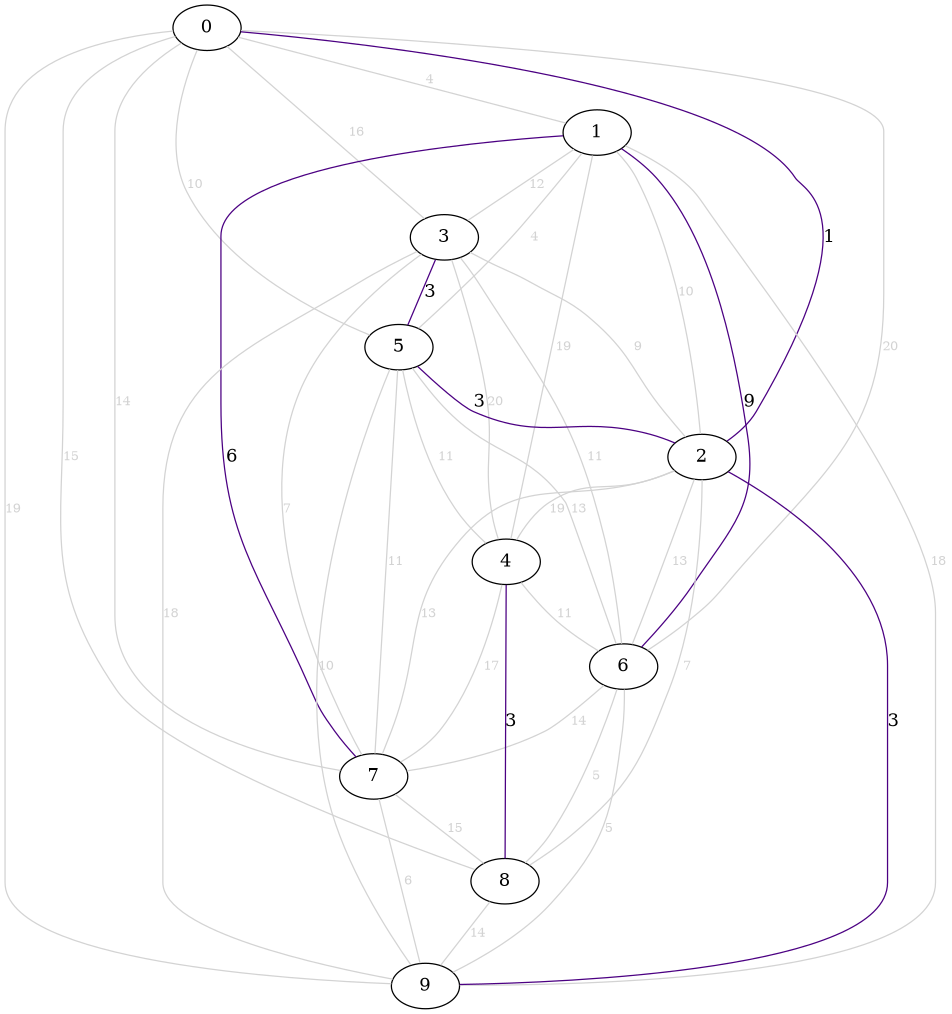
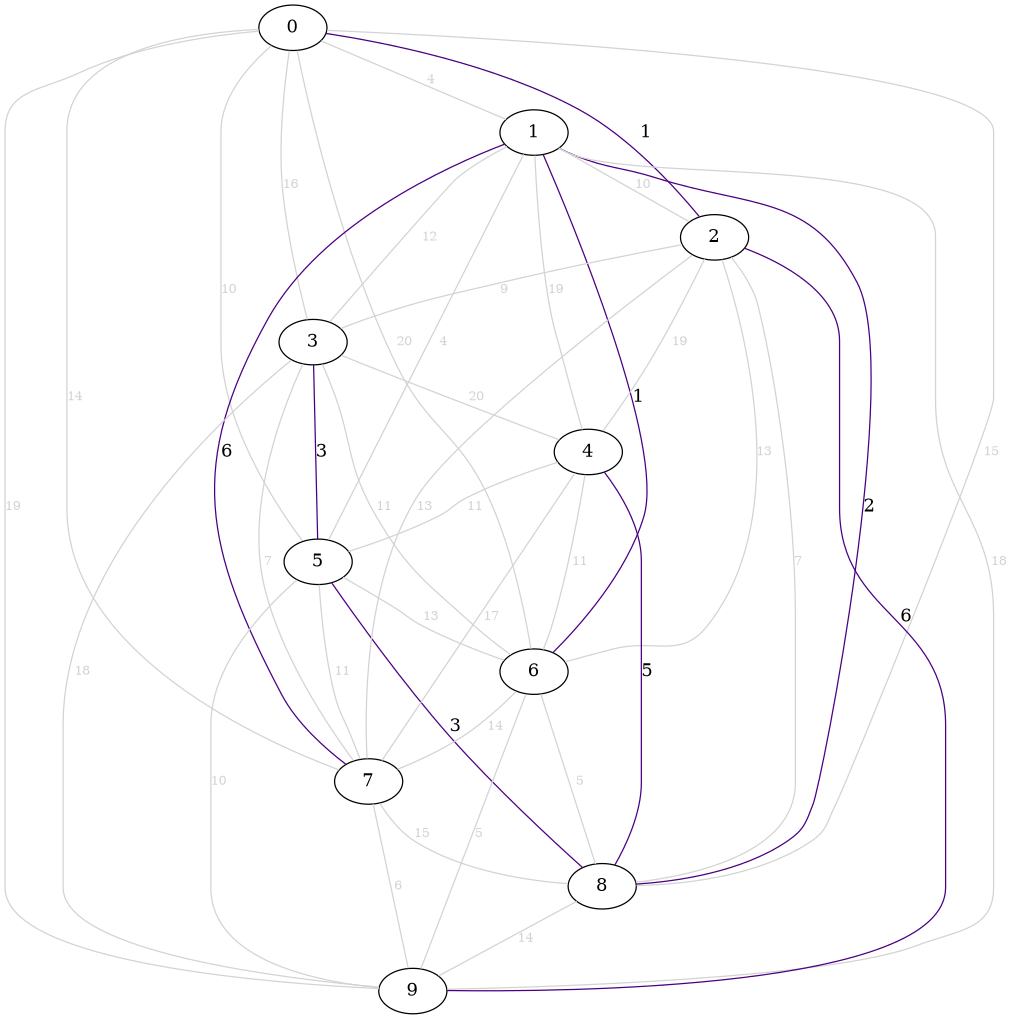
(750, 402) -> (639, 397)
(545, 427) -> (448, 734)
none -> (866, 478)
(511, 722) -> (648, 672)
(894, 722) -> (906, 617)
